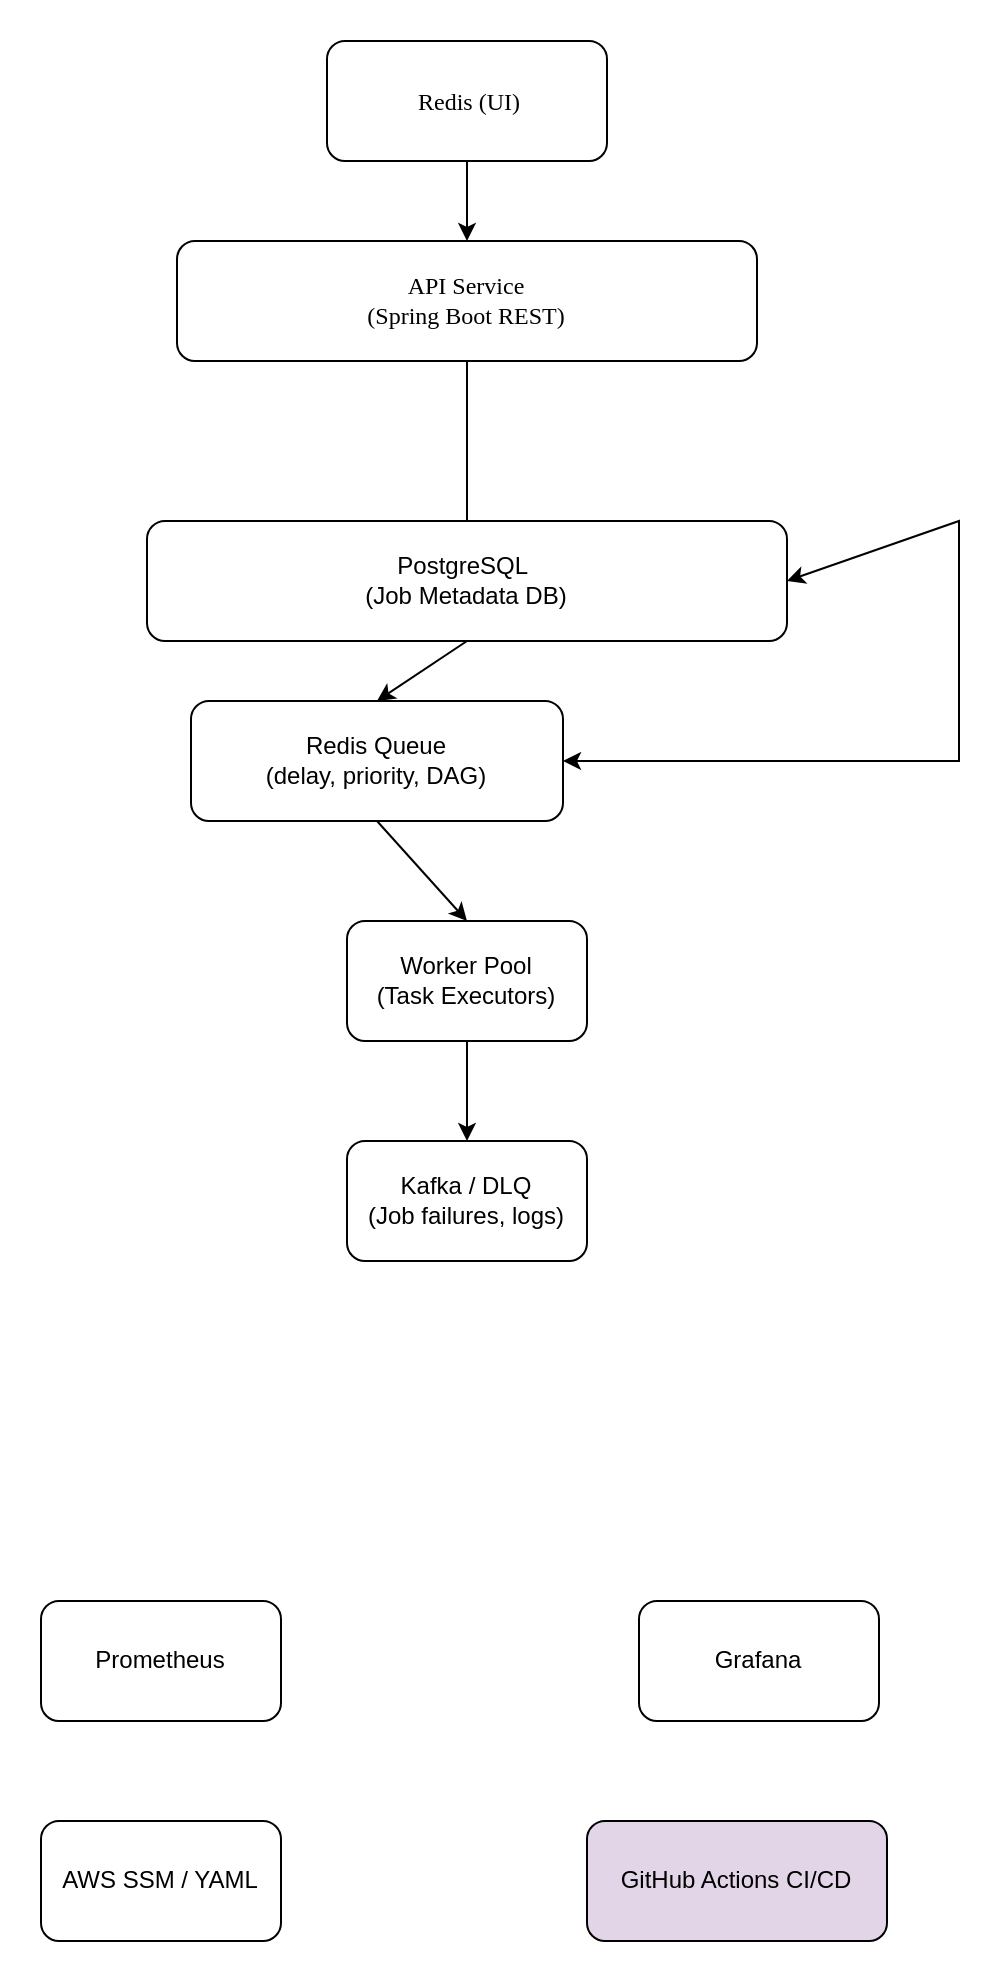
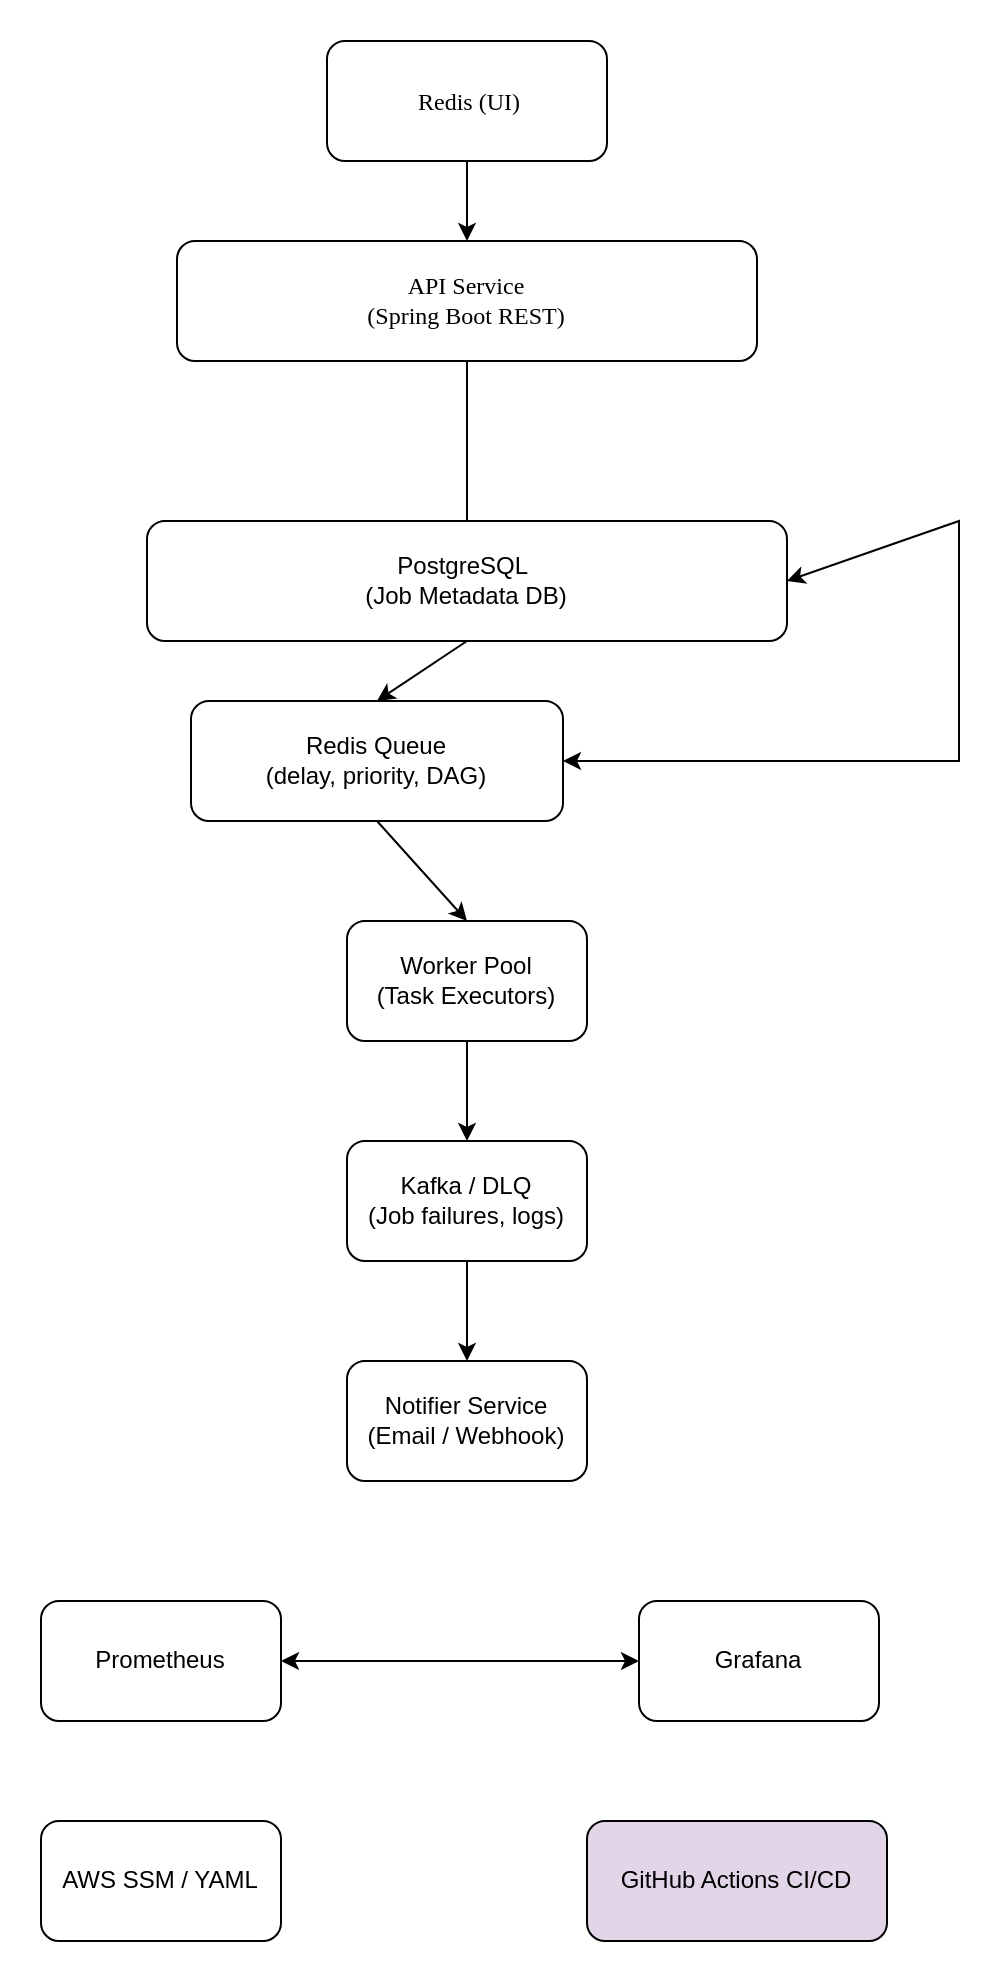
none -> (467, 1304)
none -> (467, 1421)
none -> (460, 1661)
